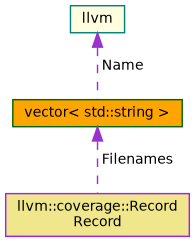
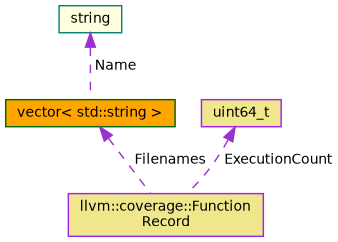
(98, 19) -> (90, 19)
none -> (241, 113)
(98, 215) -> (166, 215)
